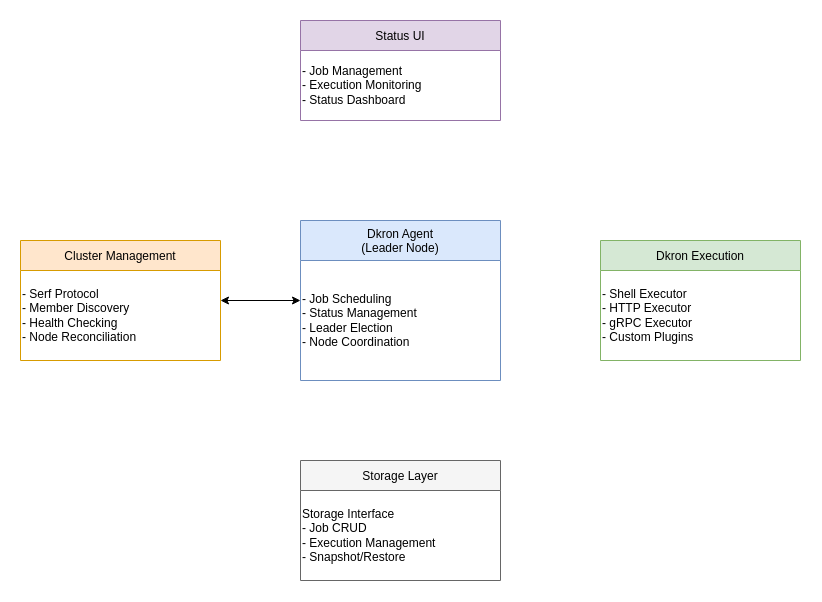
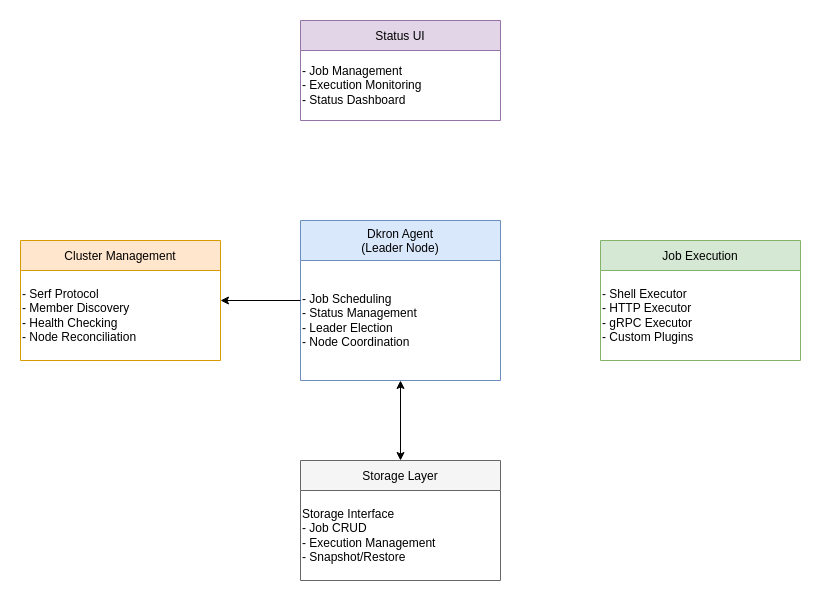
(700, 256) -> (700, 256)
(292, 301) -> (294, 301)
none -> (401, 421)
